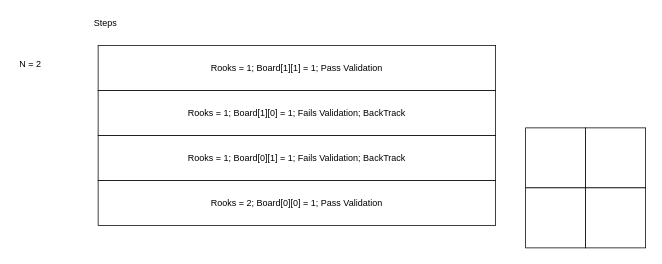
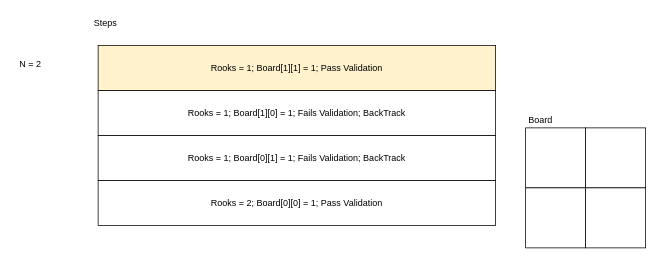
(297, 68) -> (297, 68)
none -> (540, 120)
